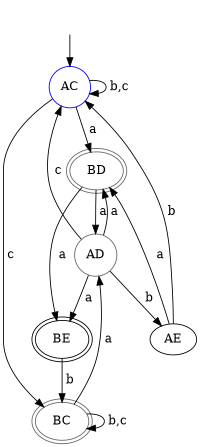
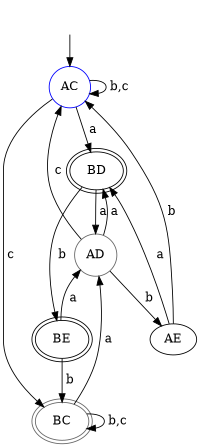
(97, 171) -> (97, 171)
(60, 255) -> (60, 255)
(81, 294) -> (64, 297)
